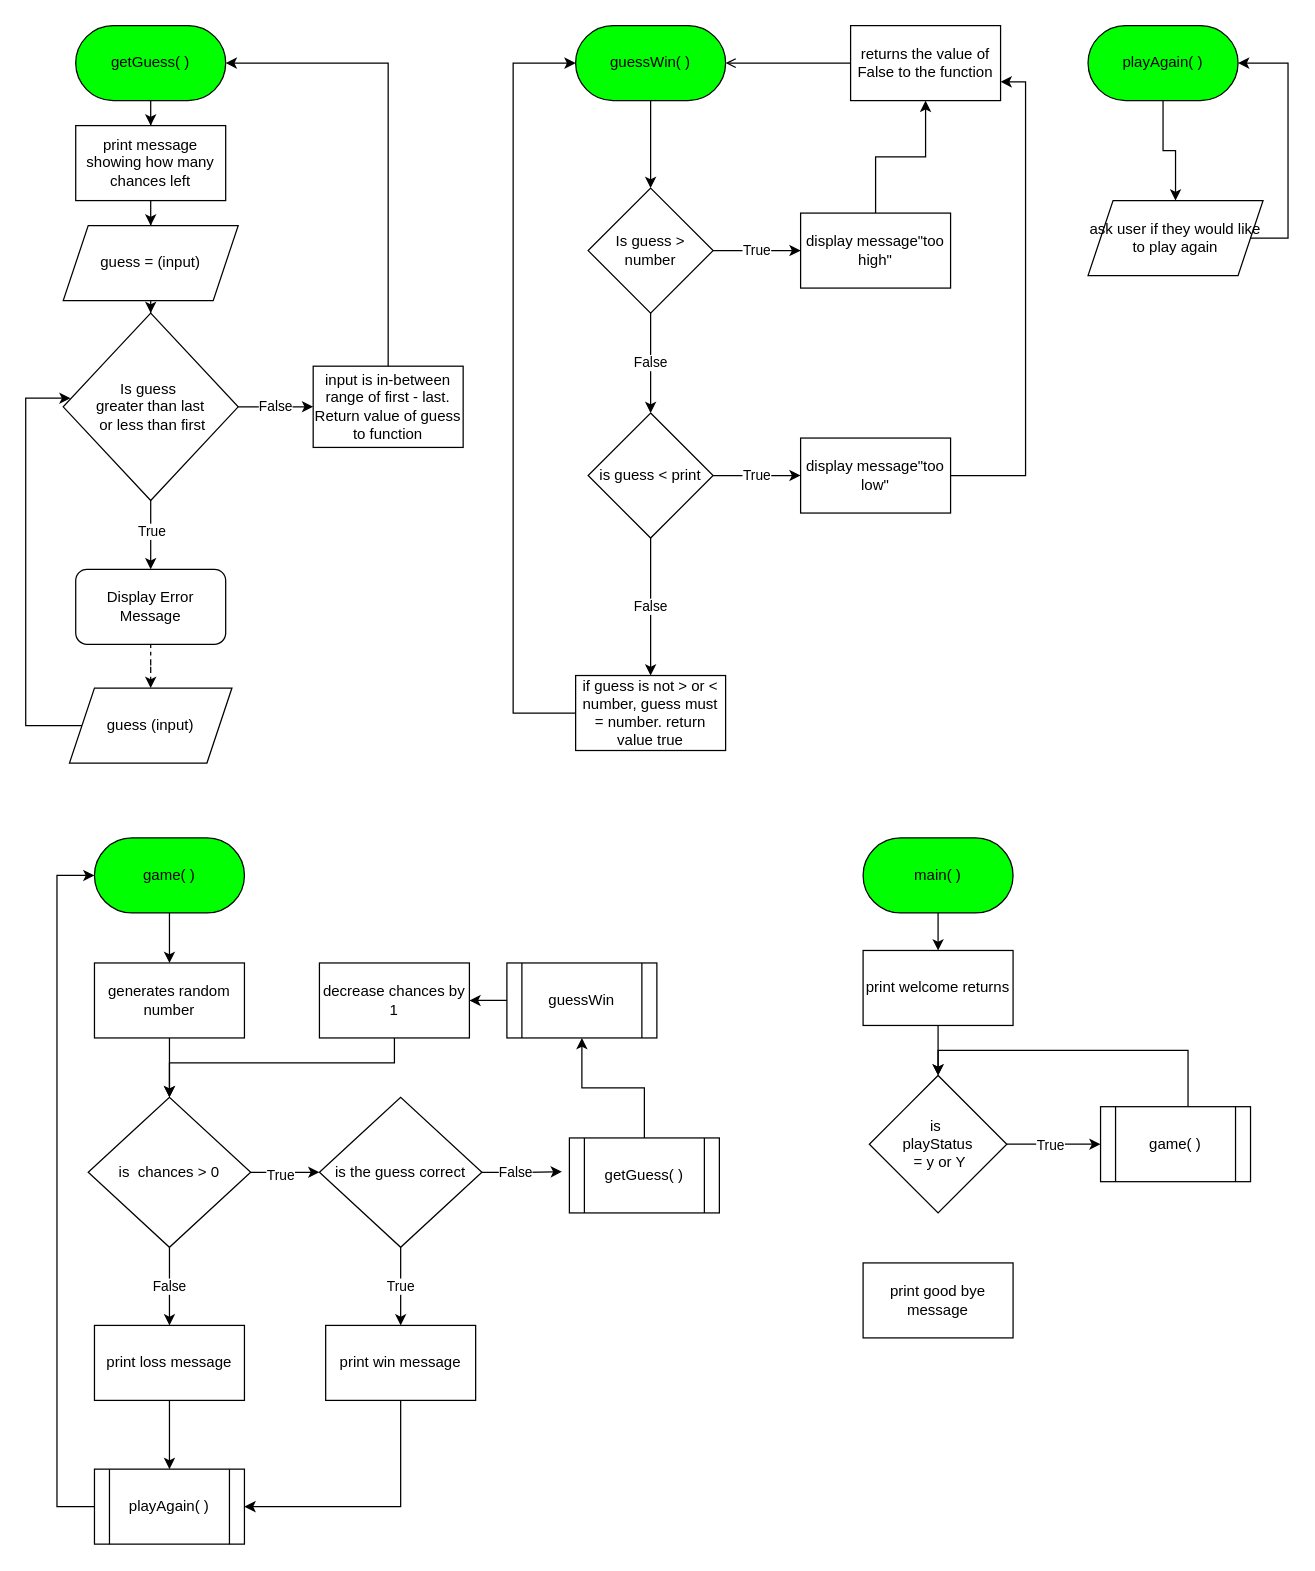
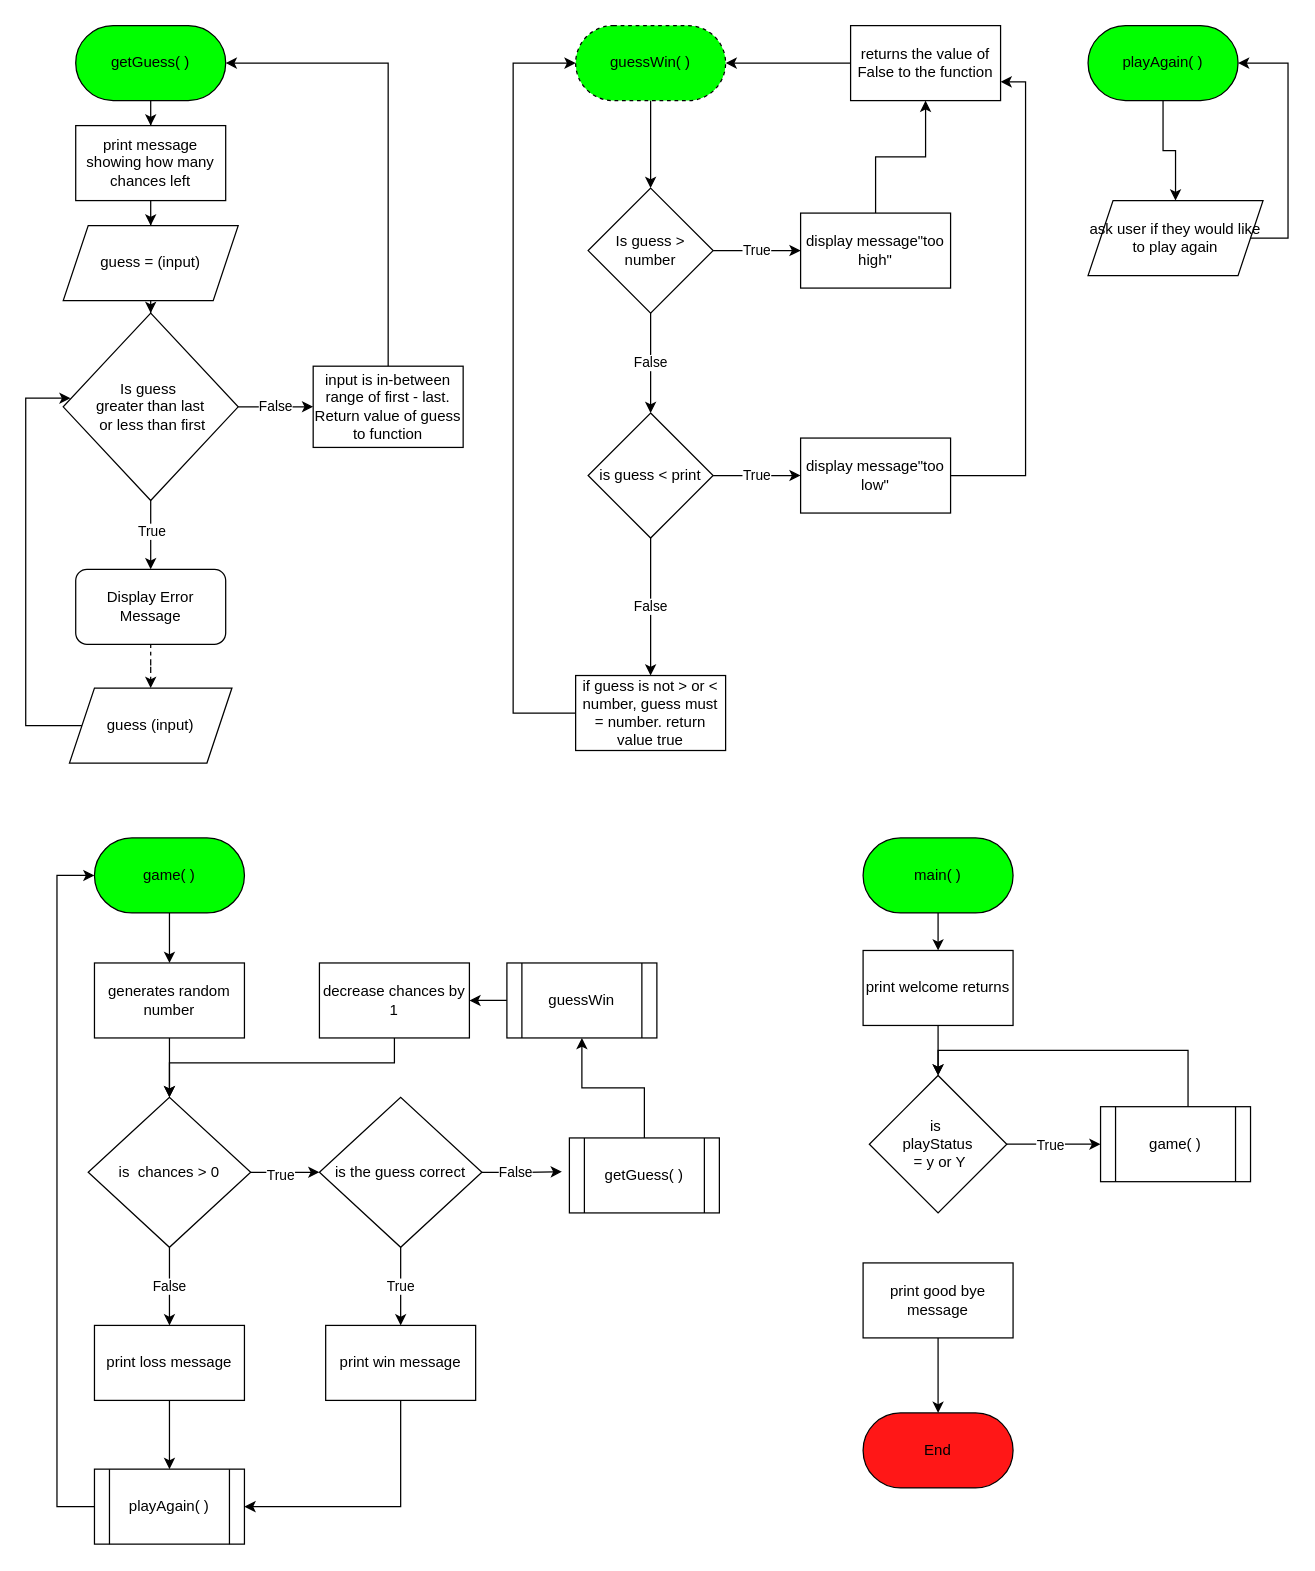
(651, 63) -> (651, 63)
(733, 63) -> (735, 63)
none -> (938, 1371)
none -> (938, 1451)
